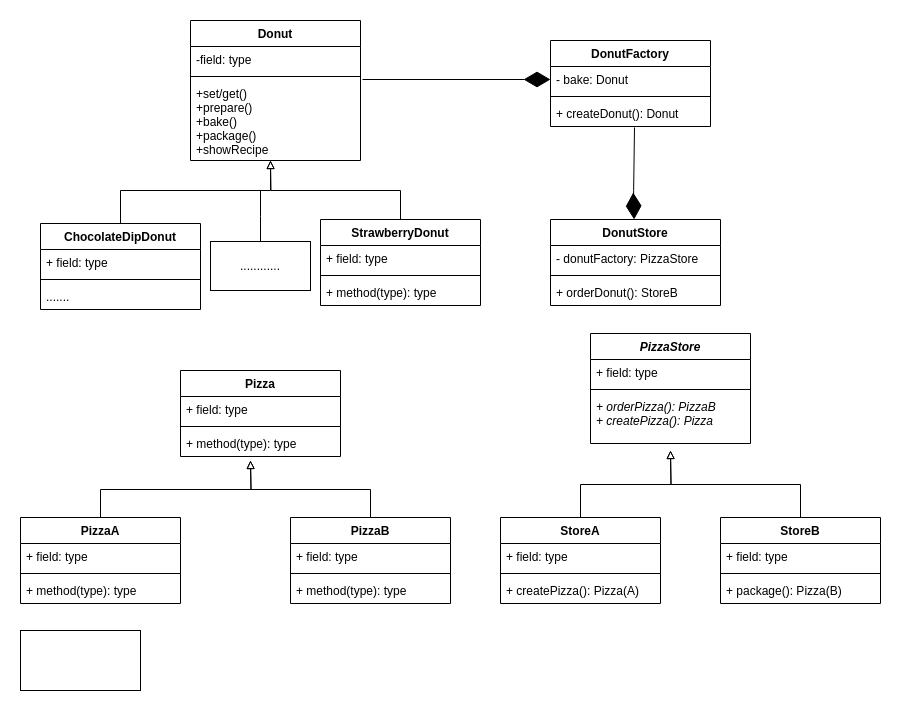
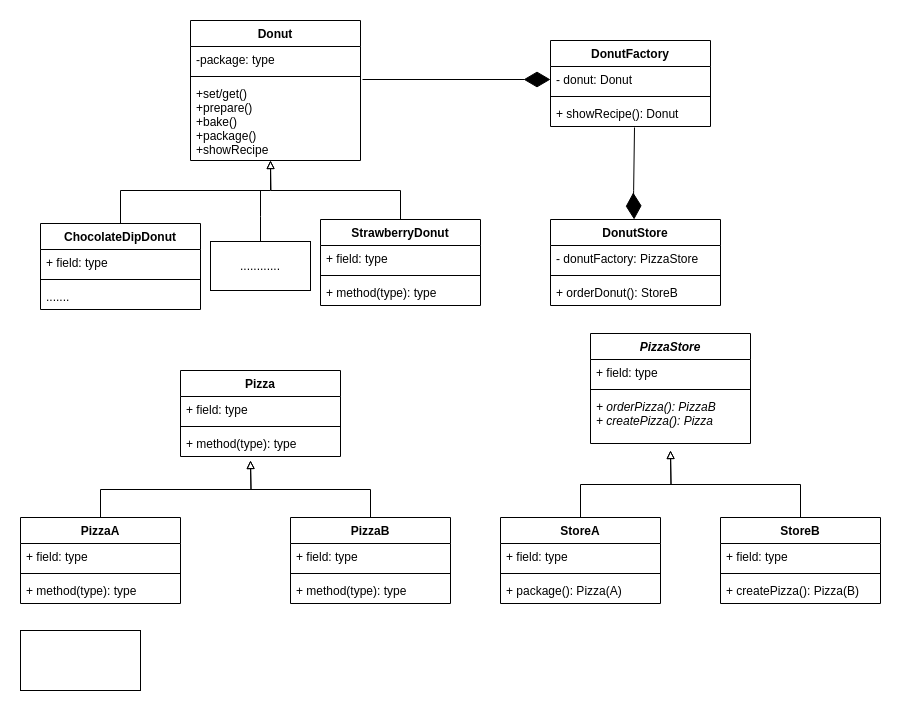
(230, 60) -> (240, 60)
(595, 80) -> (598, 80)
(625, 114) -> (620, 114)
(582, 591) -> (570, 591)
(790, 591) -> (802, 591)
